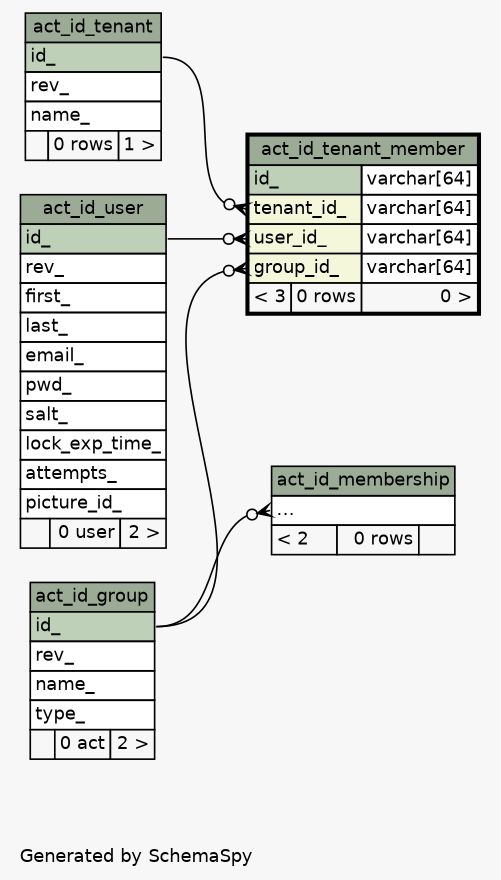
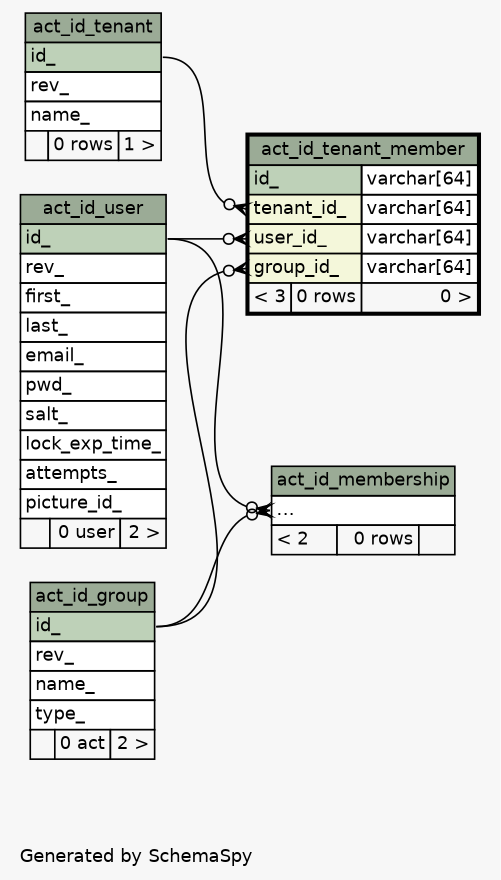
none -> (220, 363)
